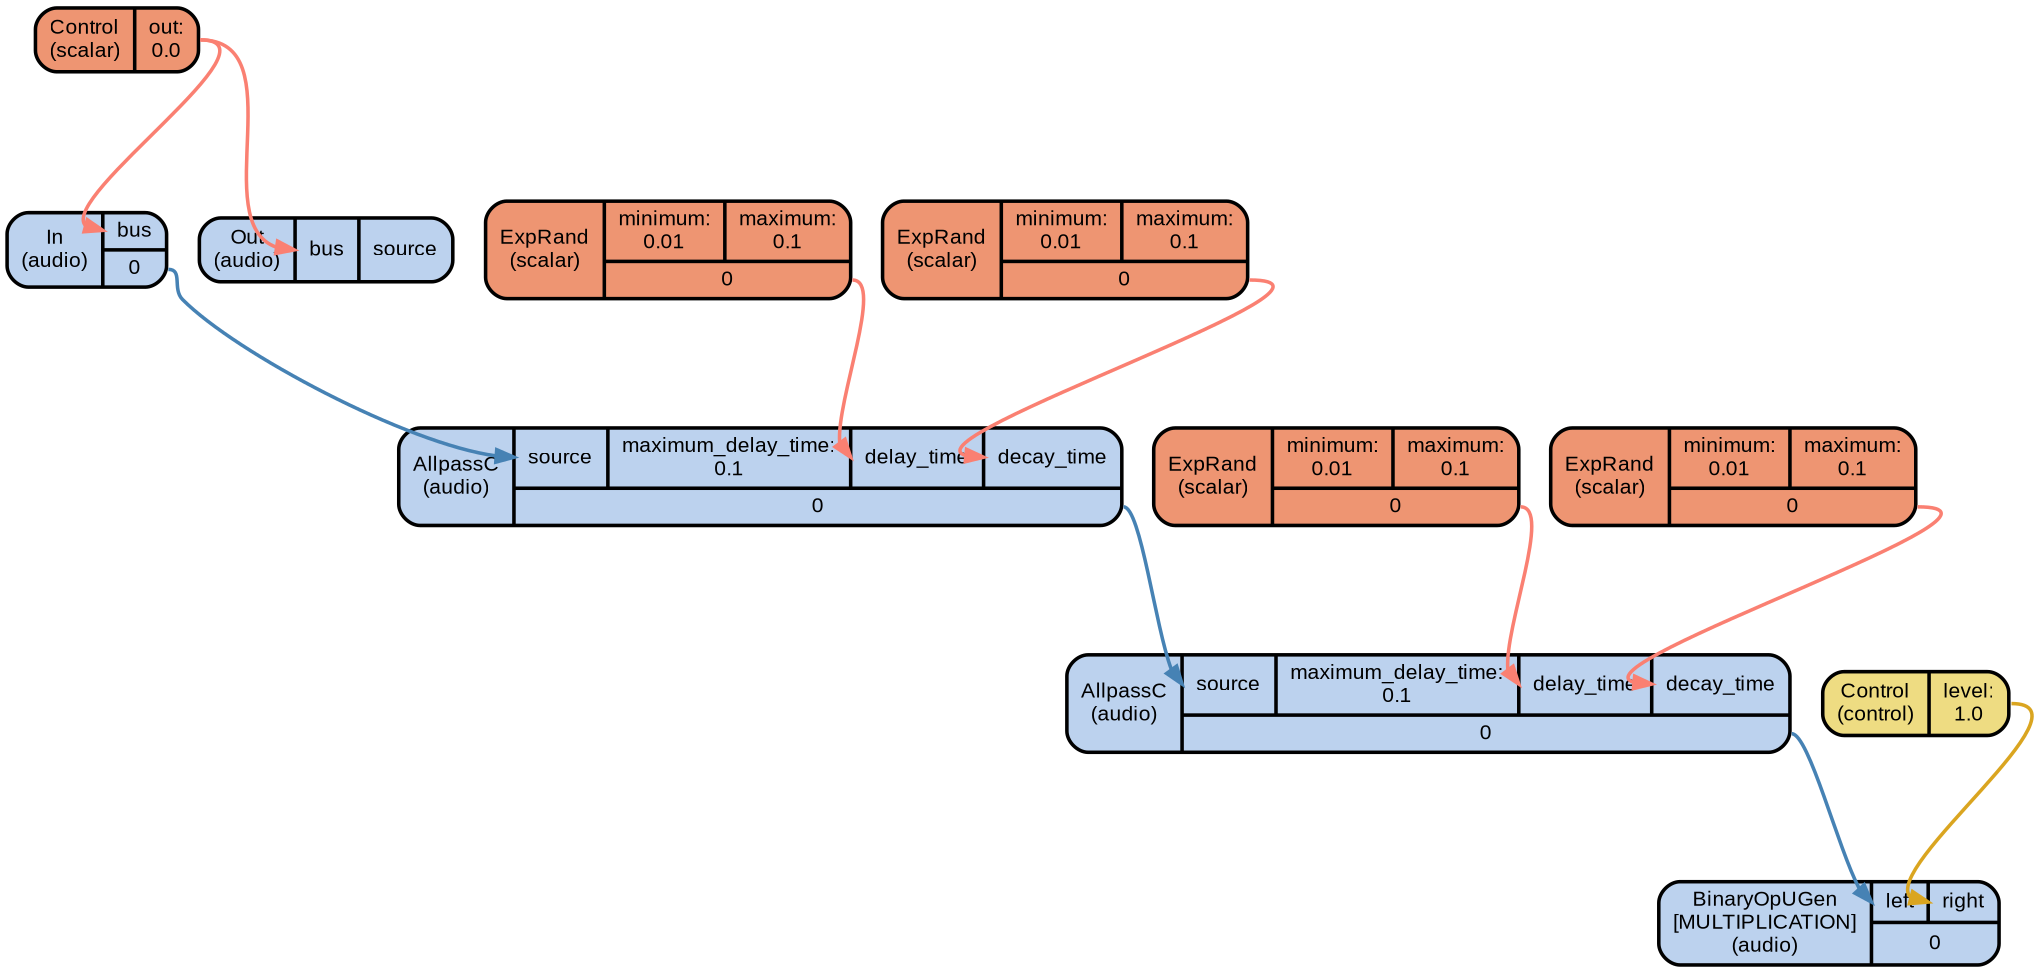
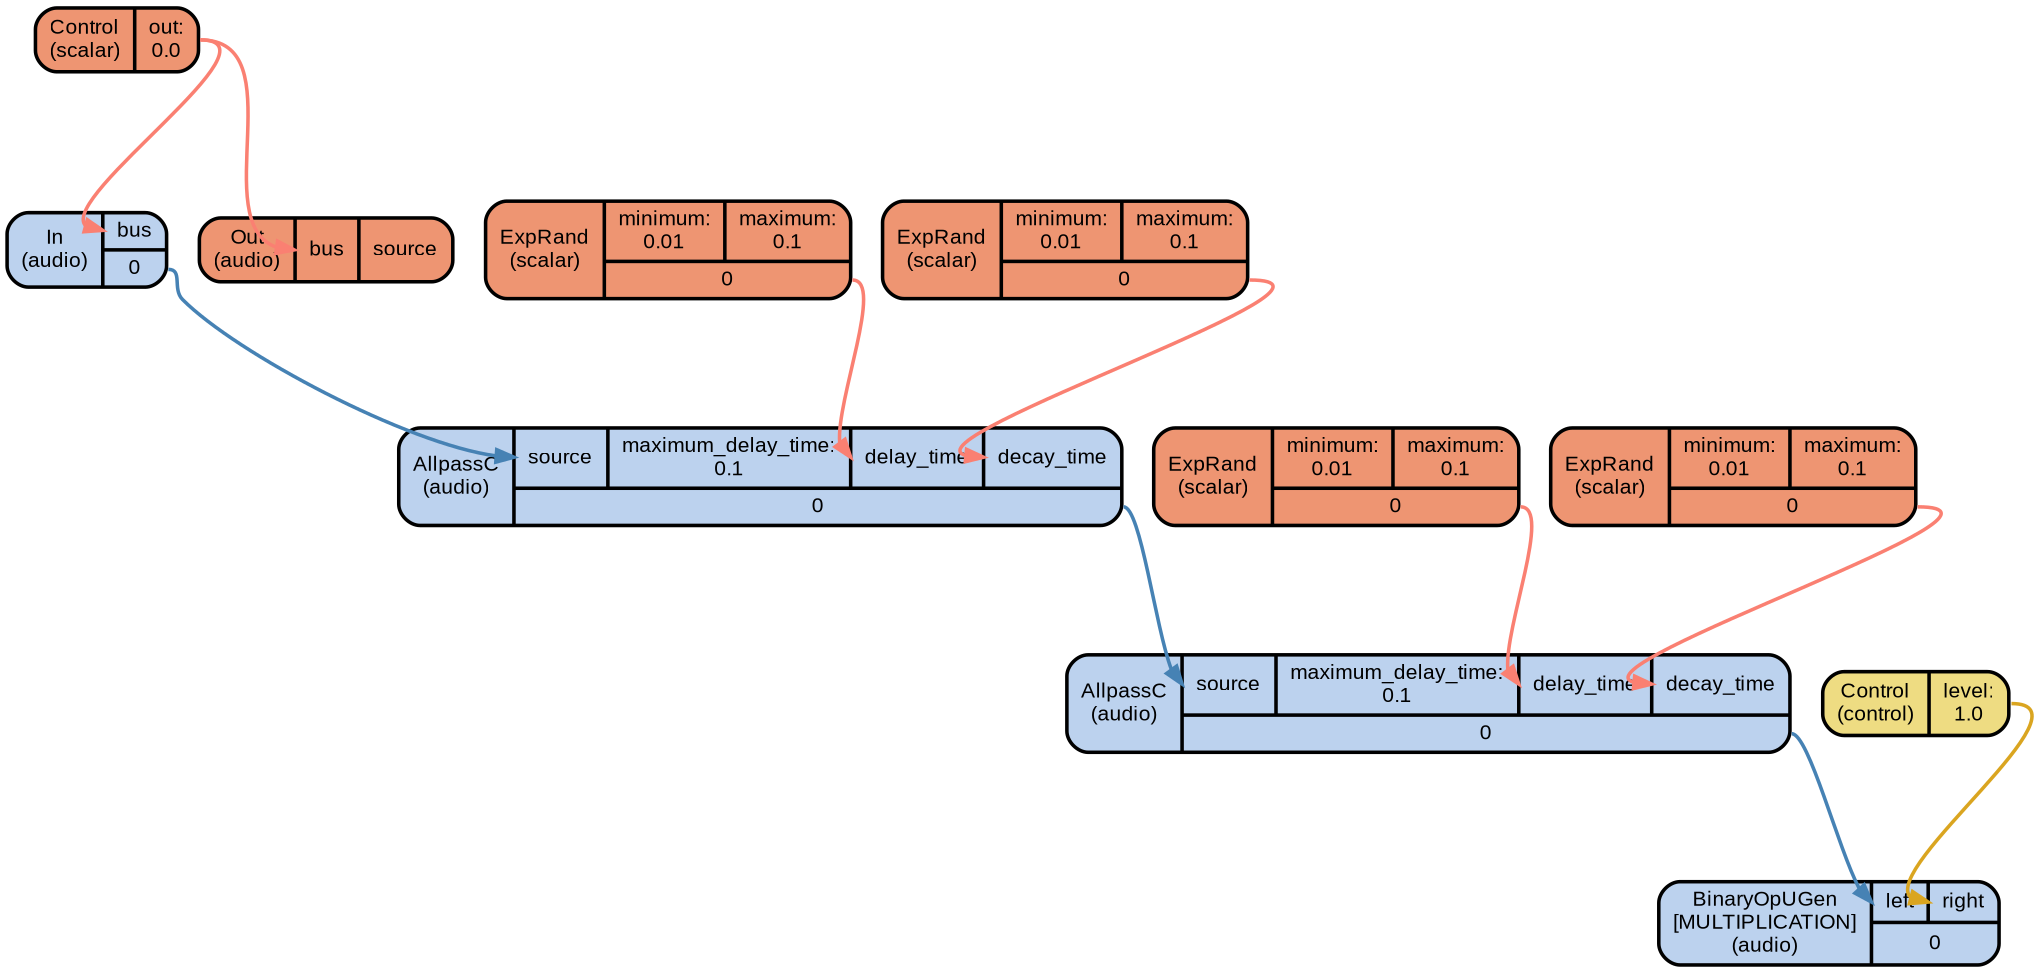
(326, 250) -> (326, 250)
